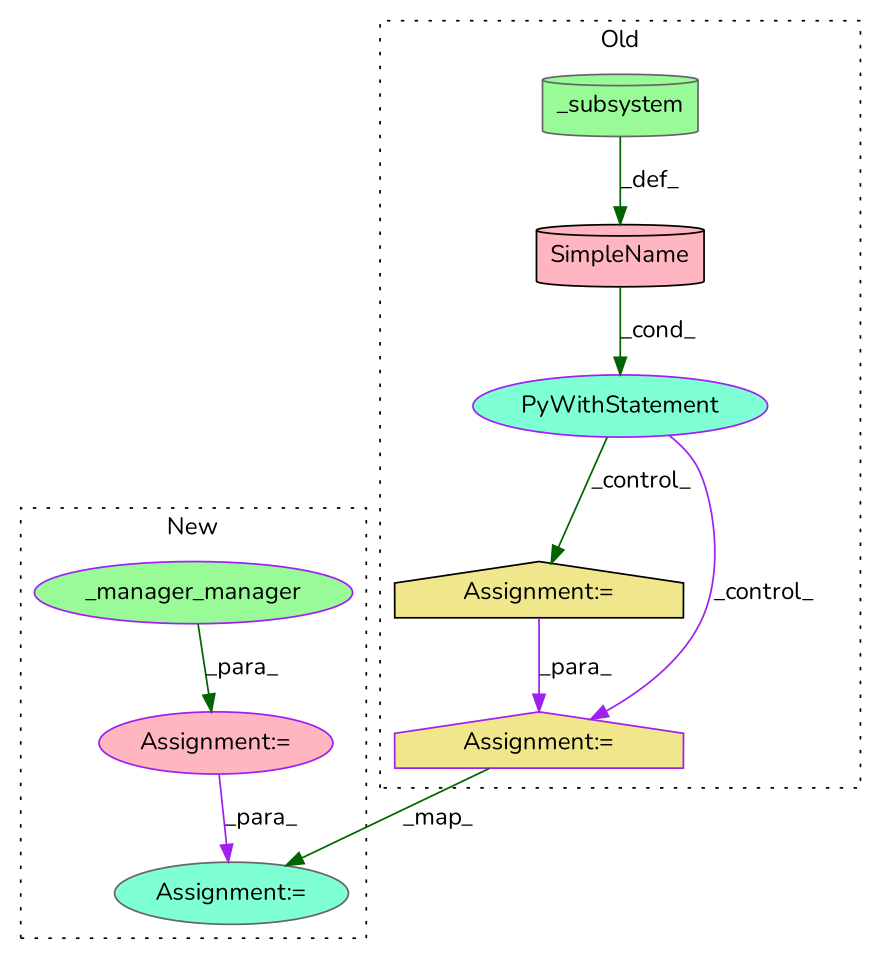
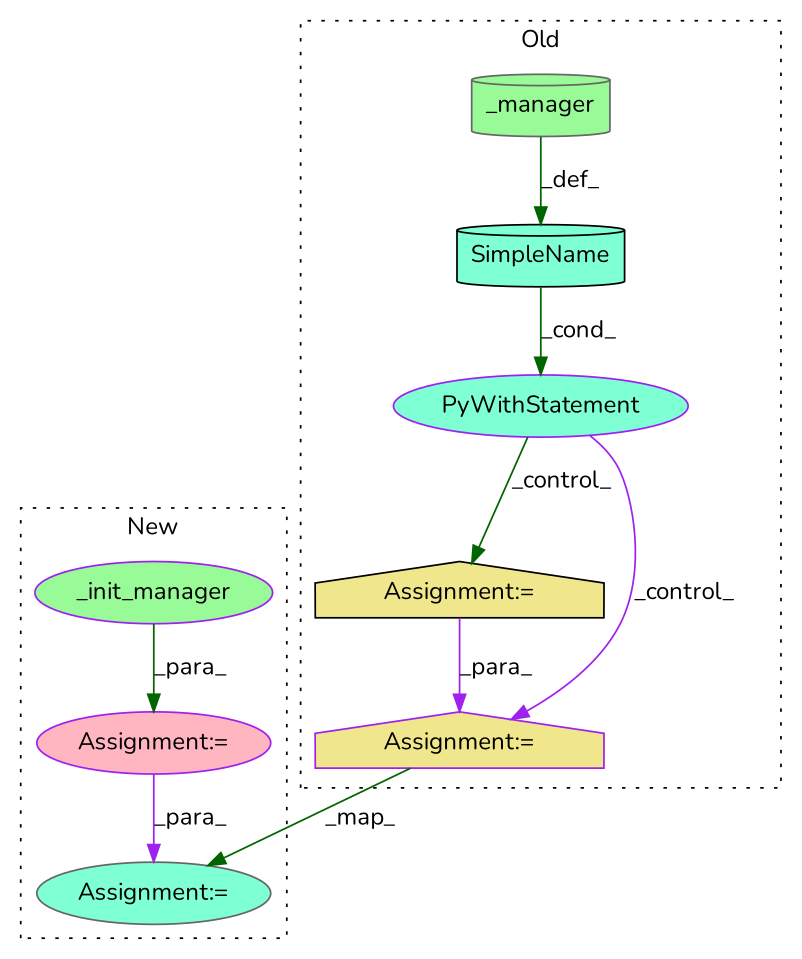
(620, 105) -> (541, 105)
(620, 256) -> (541, 256)
(194, 593) -> (154, 593)
